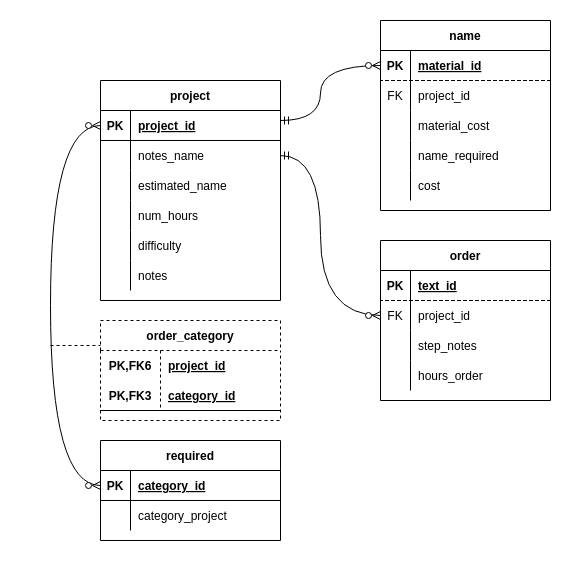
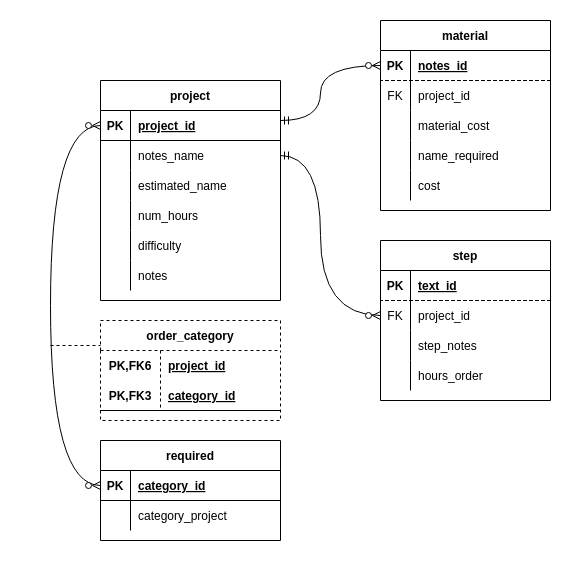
(465, 36) -> (465, 36)
(450, 66) -> (443, 66)
(465, 256) -> (465, 256)
